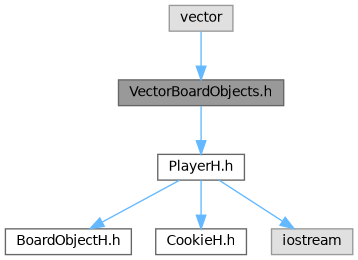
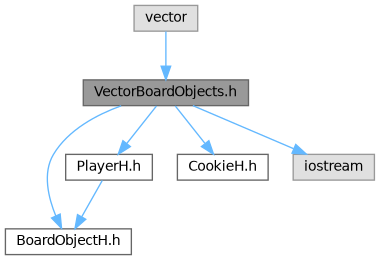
none -> (60, 146)
(201, 198) -> (190, 125)
(251, 201) -> (243, 127)
